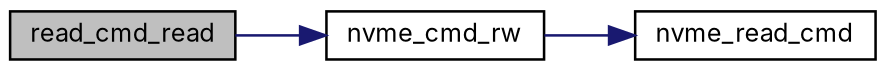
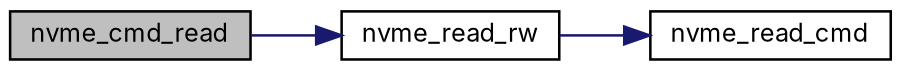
(123, 35) -> (130, 35)
(435, 35) -> (450, 35)
